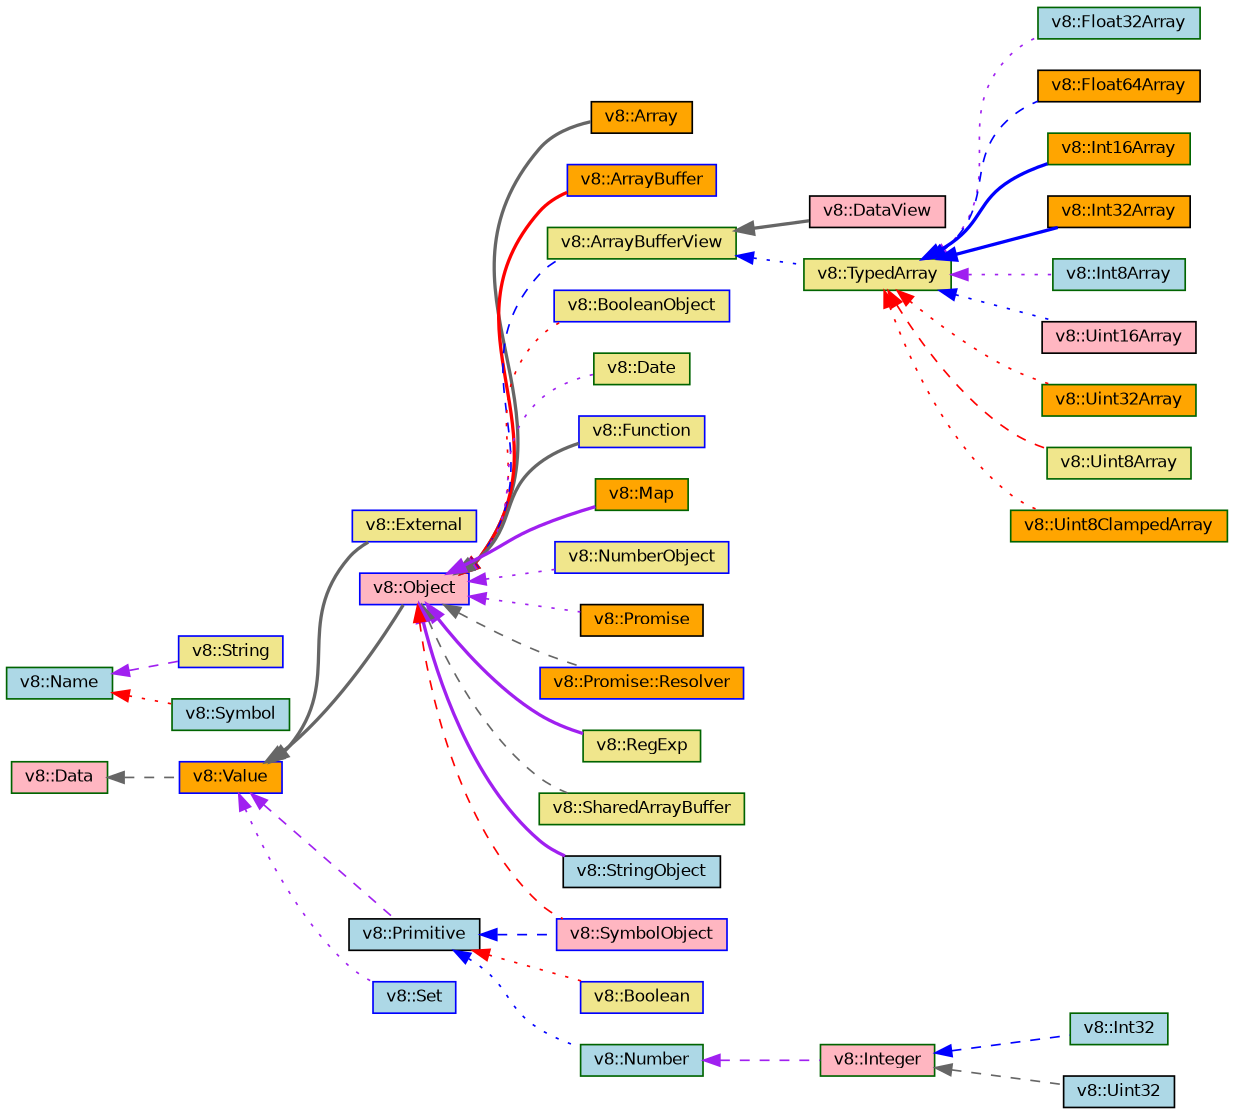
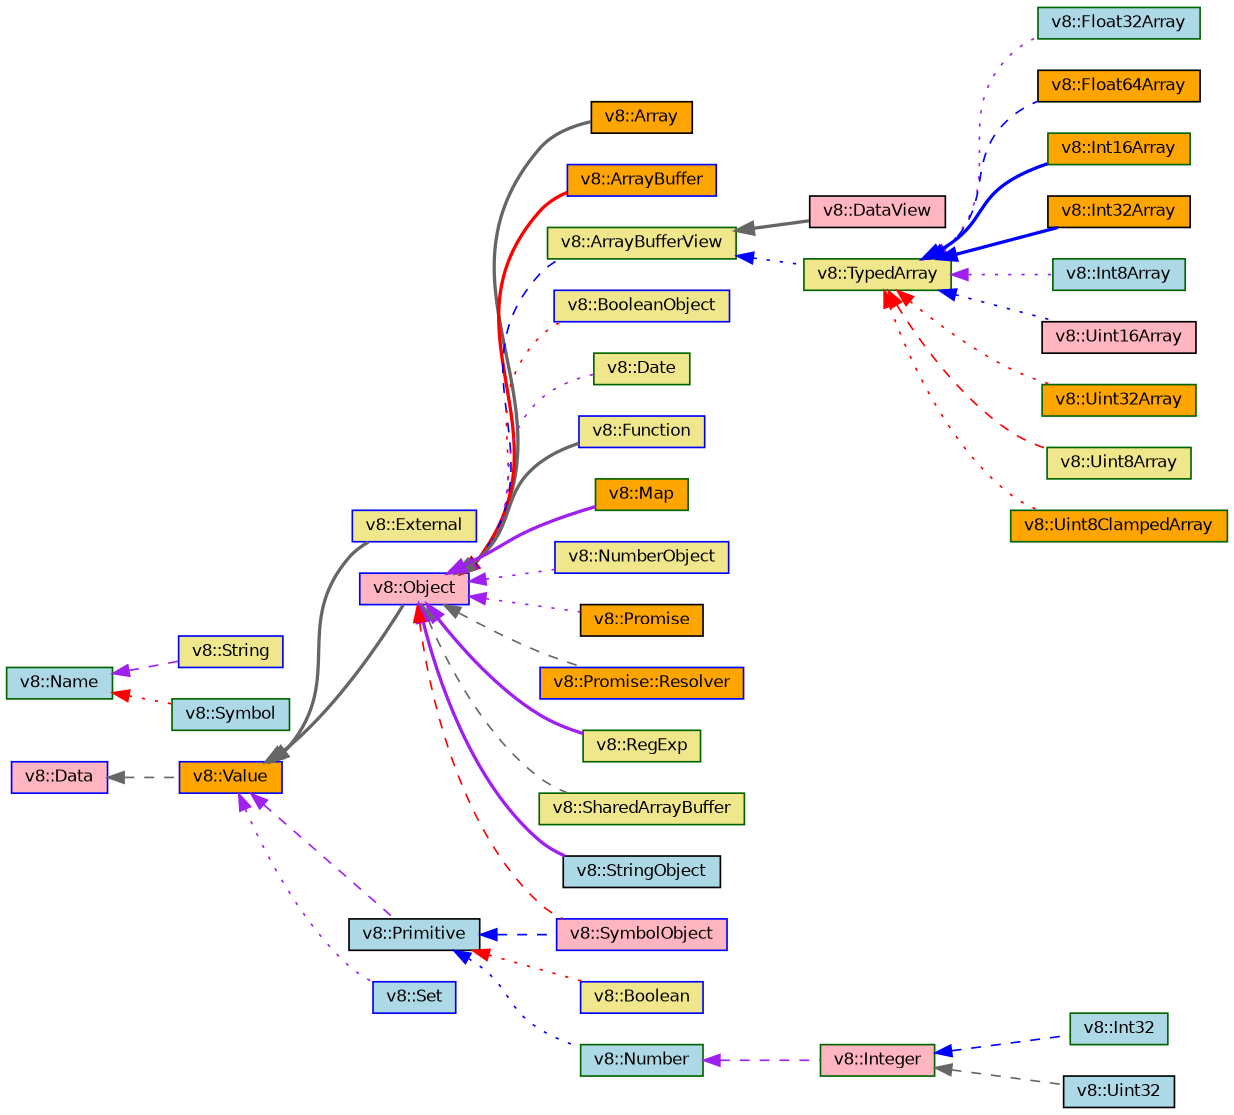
(60, 777) -> (60, 777)
